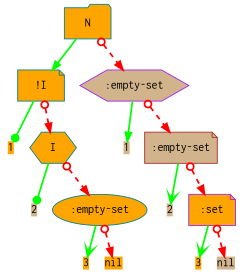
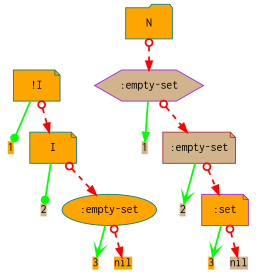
(67, 51) -> none
(53, 148) -> (53, 148)
